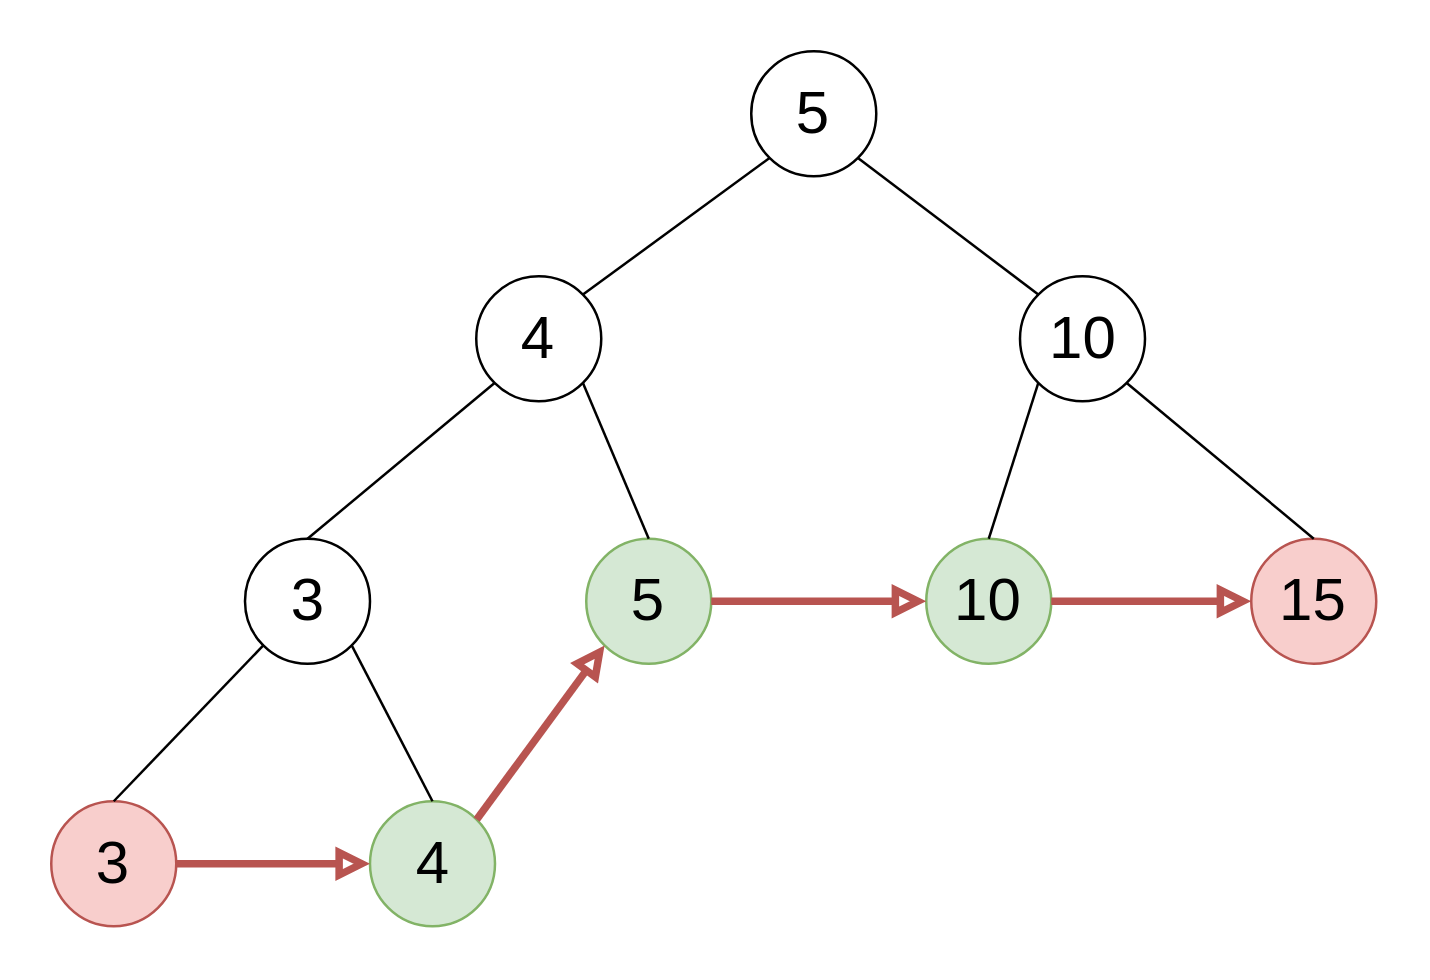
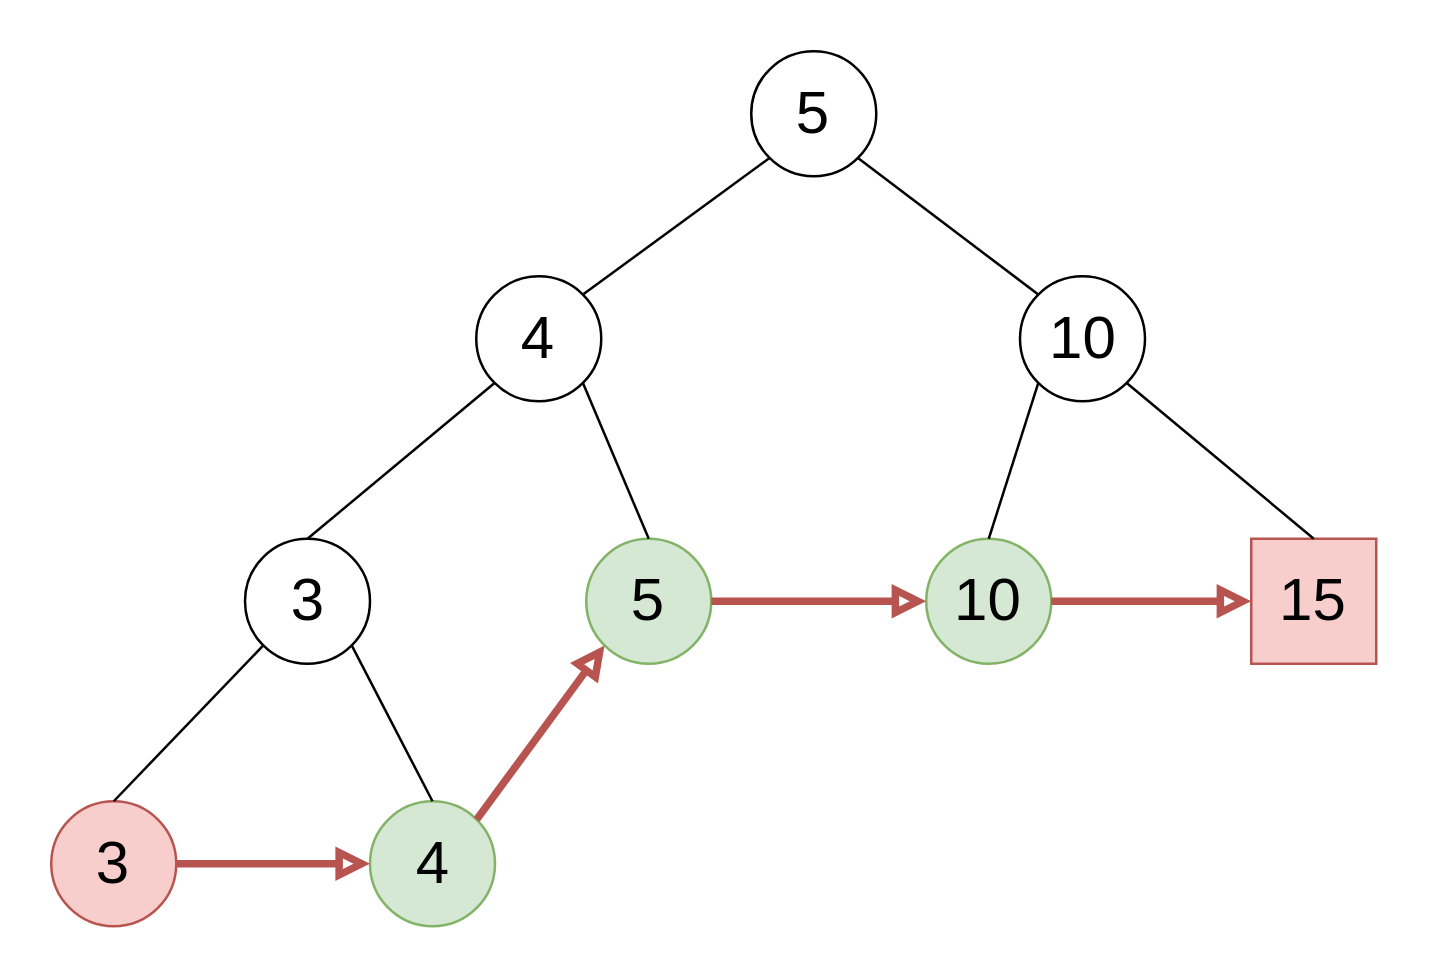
(1314, 601) -> (1314, 601)
